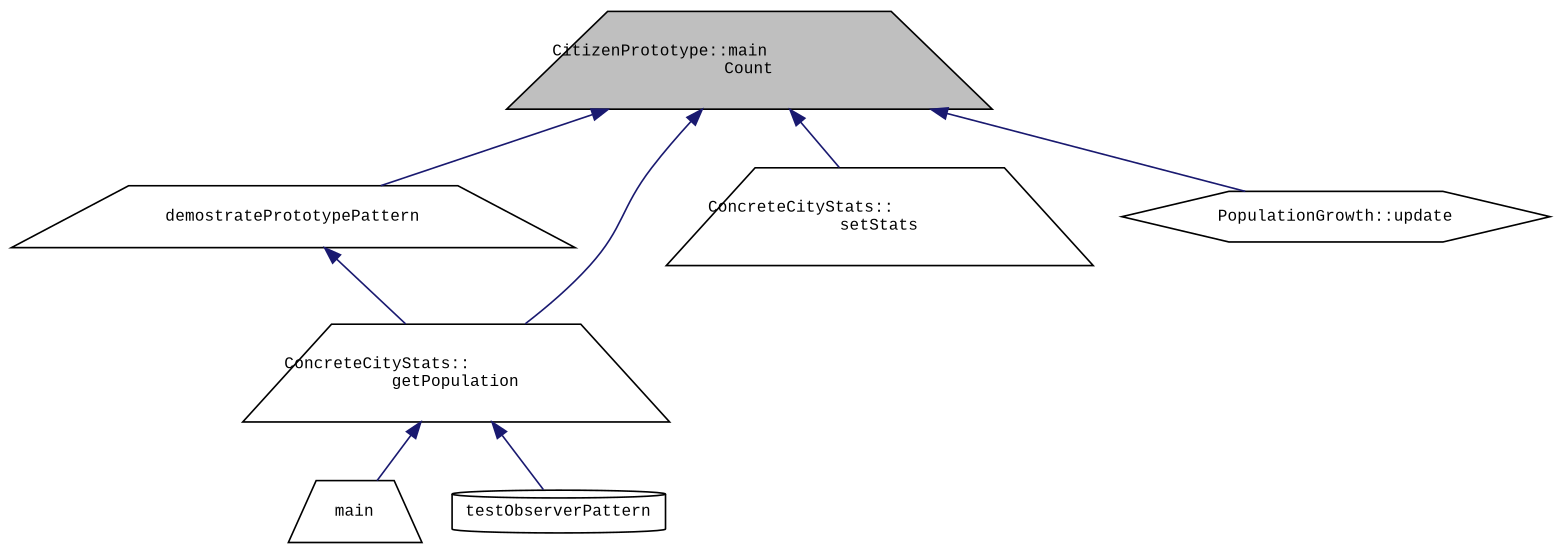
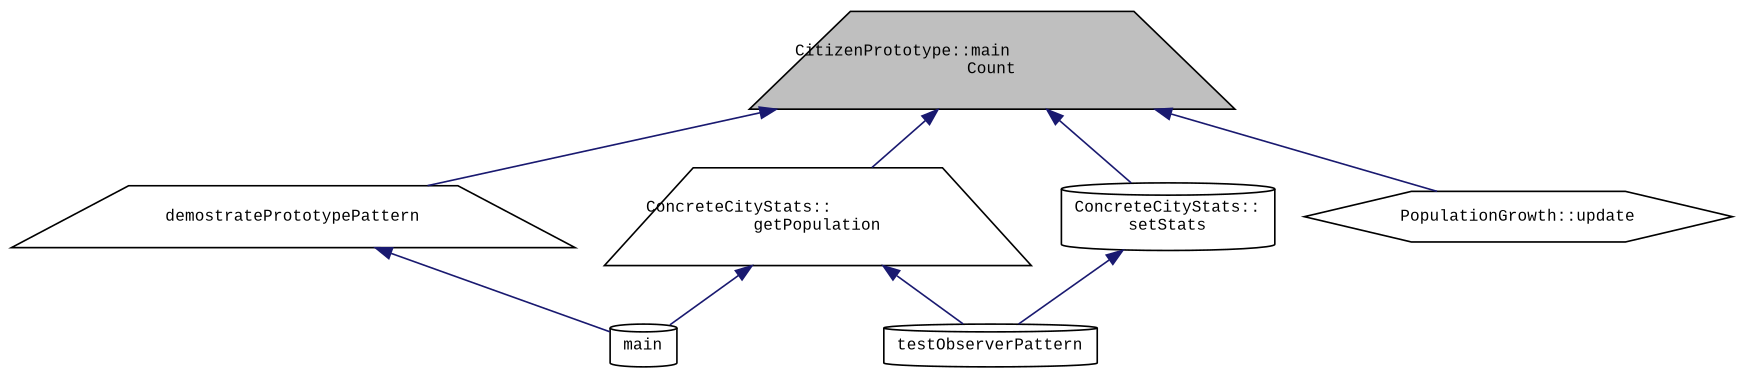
(880, 217) -> (1168, 217)
(371, 291) -> (501, 293)
none -> (1064, 292)
(355, 512) -> (644, 345)
